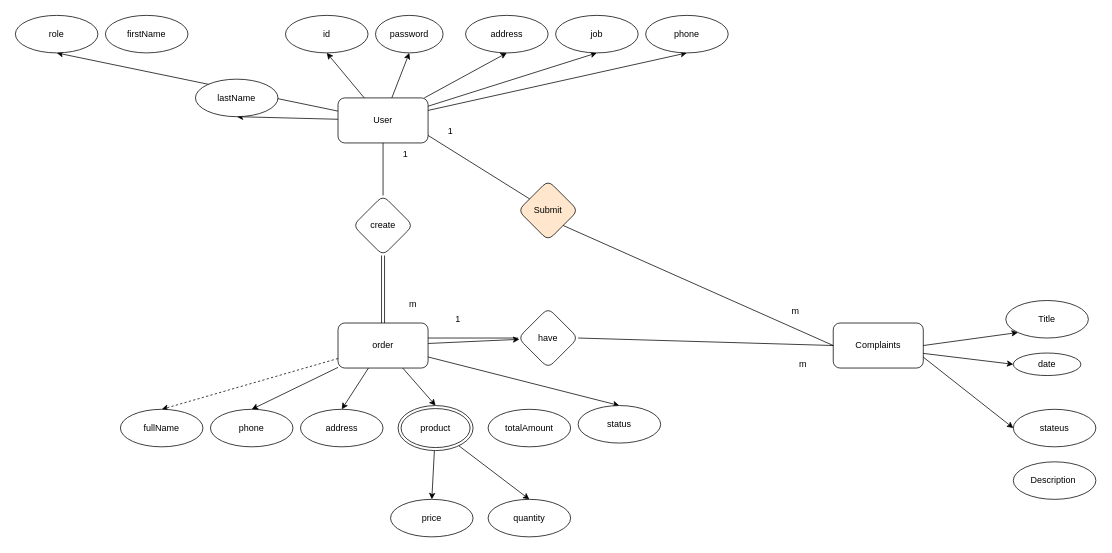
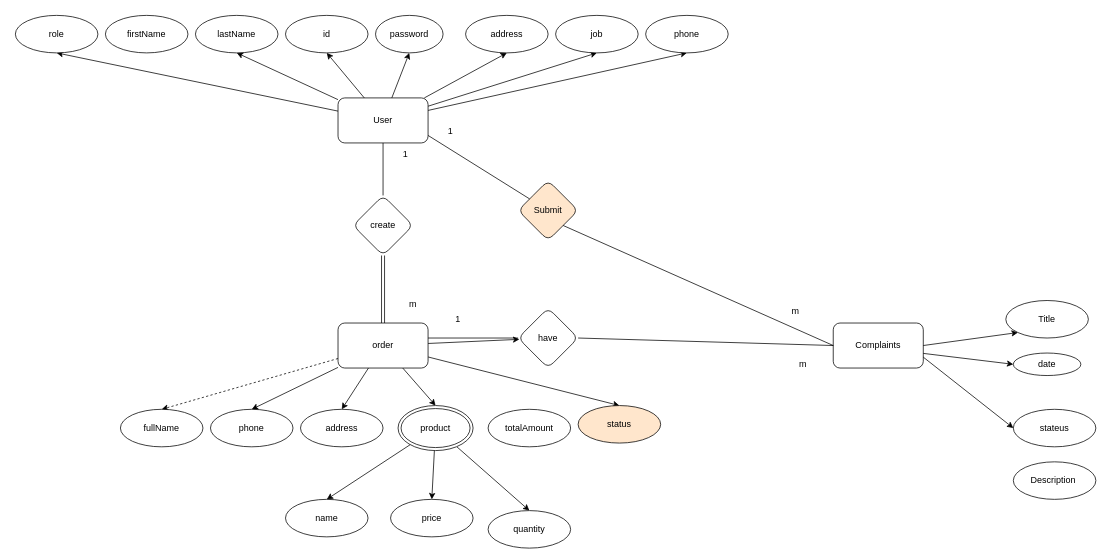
(237, 98) -> (237, 34)
(619, 424) -> (619, 424)
none -> (370, 470)
none -> (327, 518)
(529, 518) -> (529, 529)
